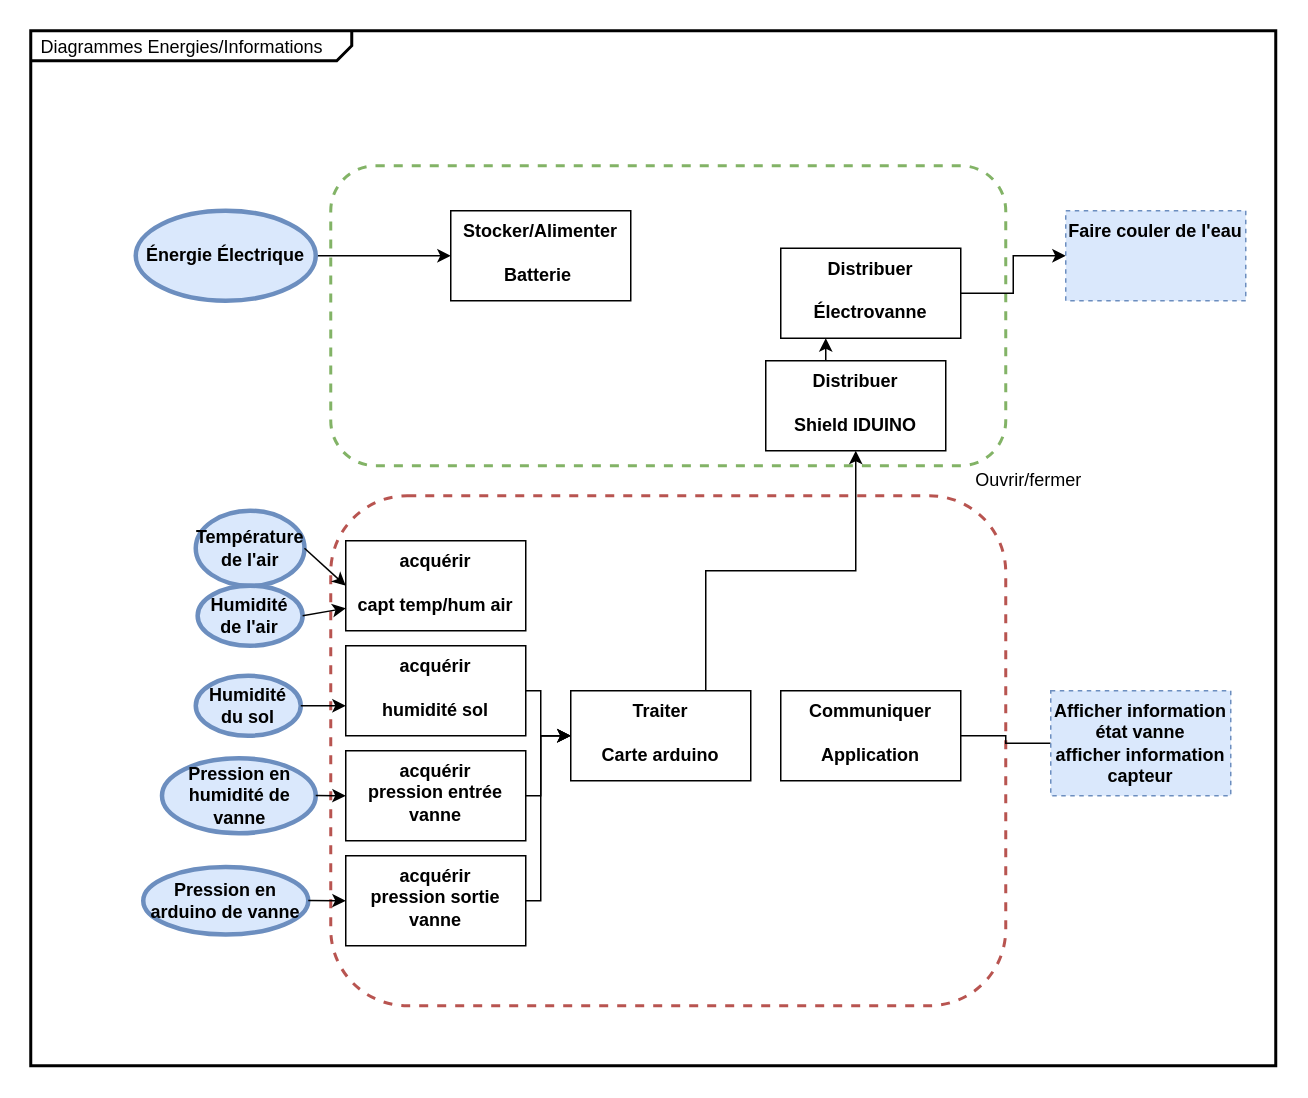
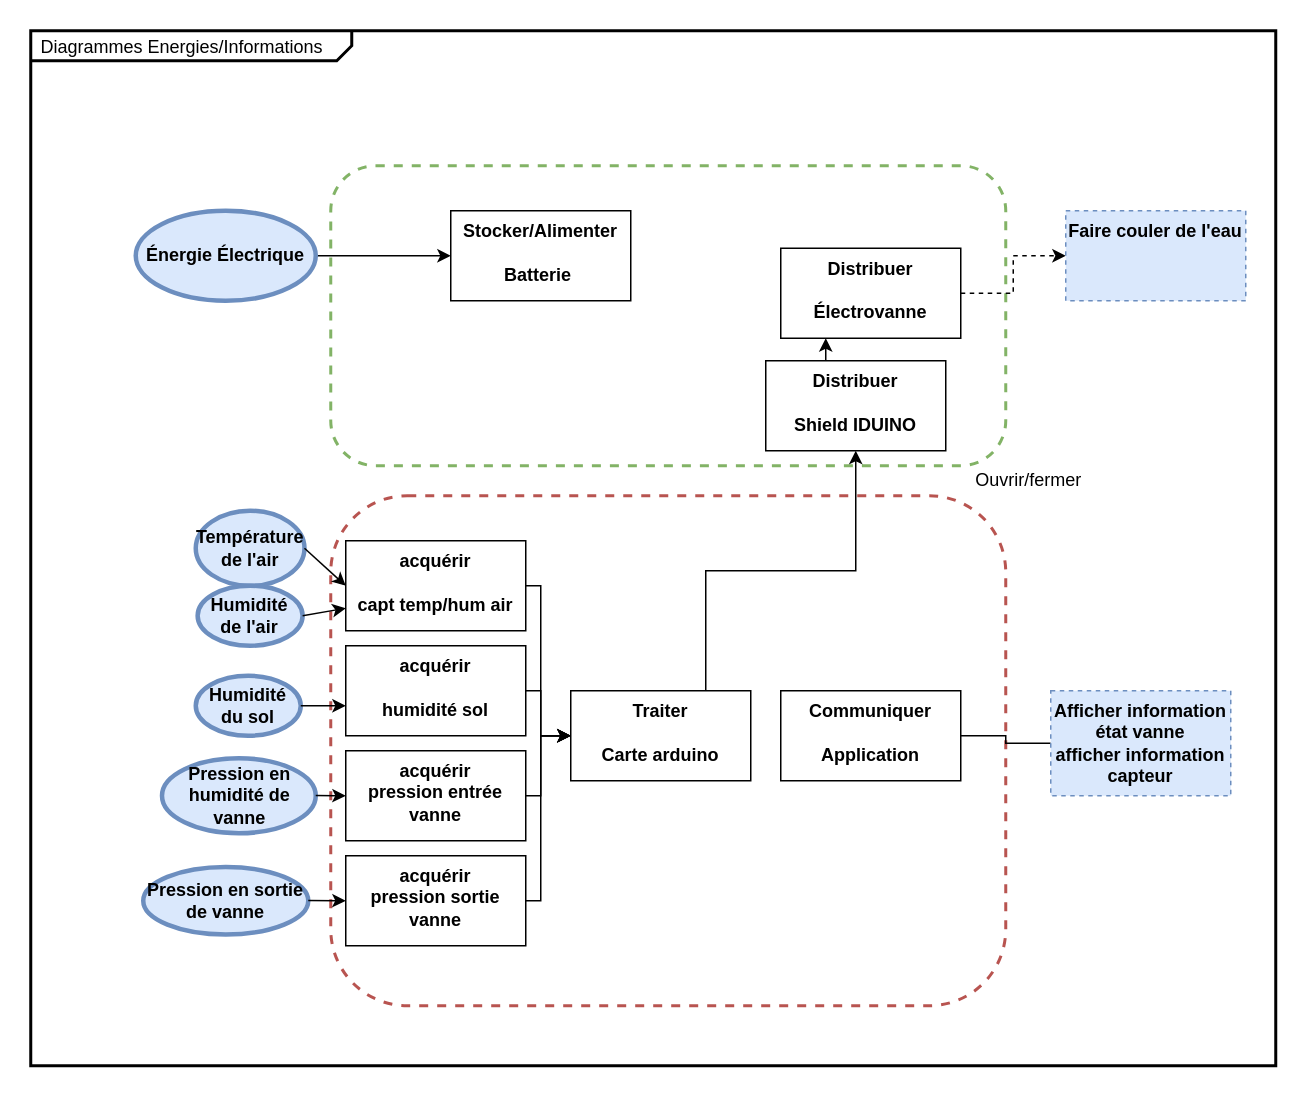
(1013, 279) -> (1013, 279)
none -> (541, 630)
(226, 901) -> (226, 901)
